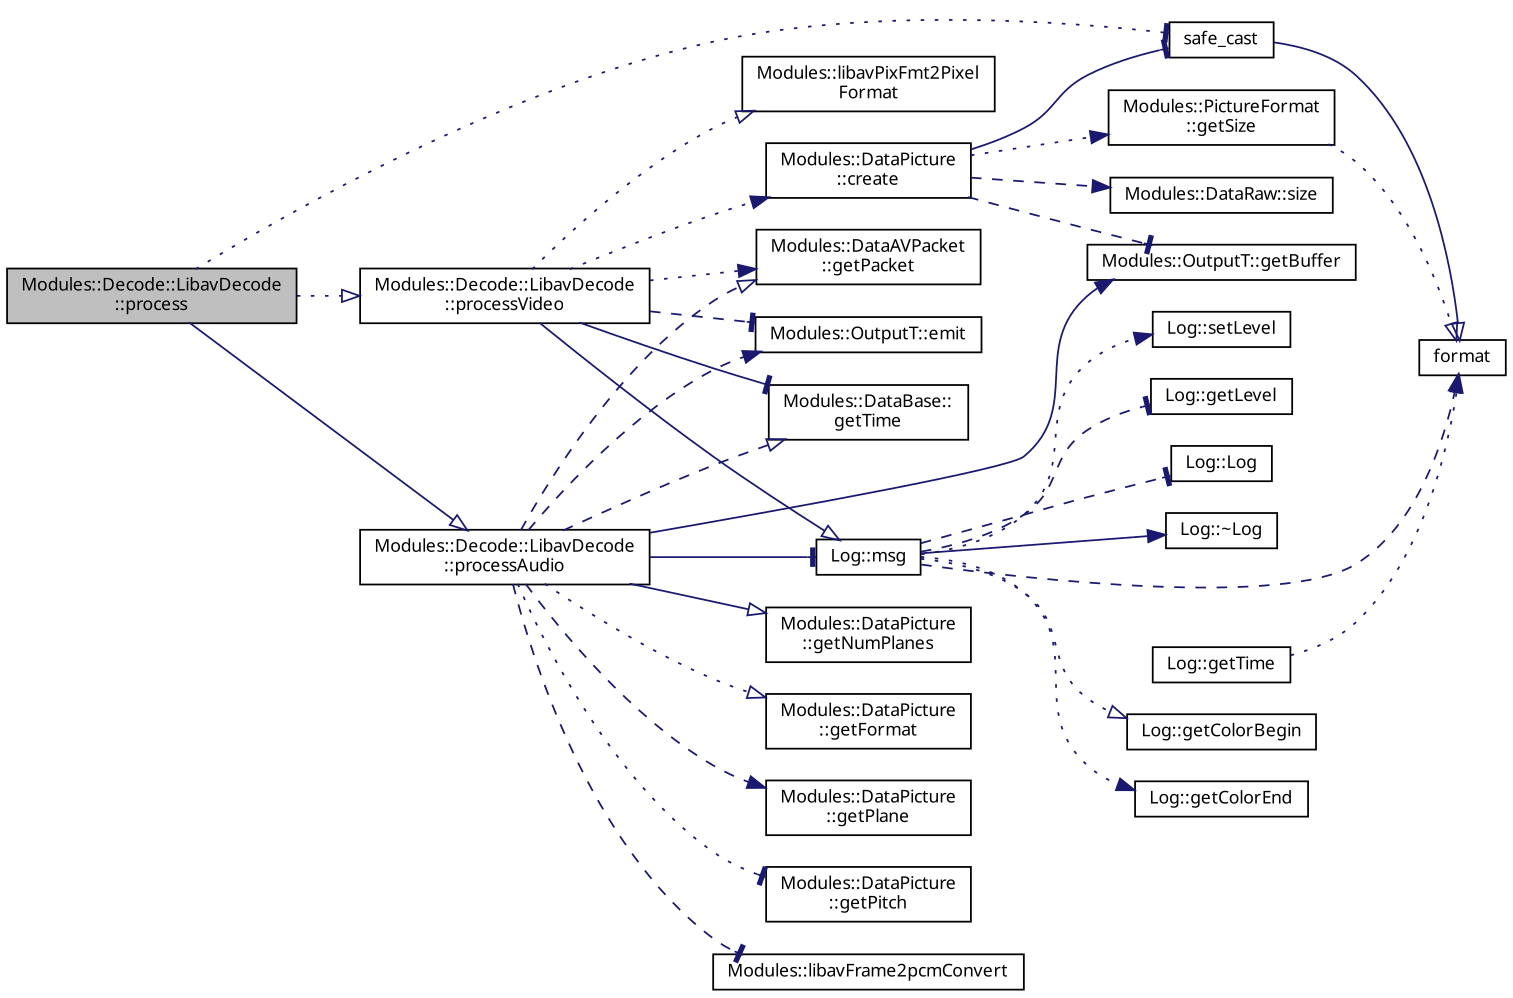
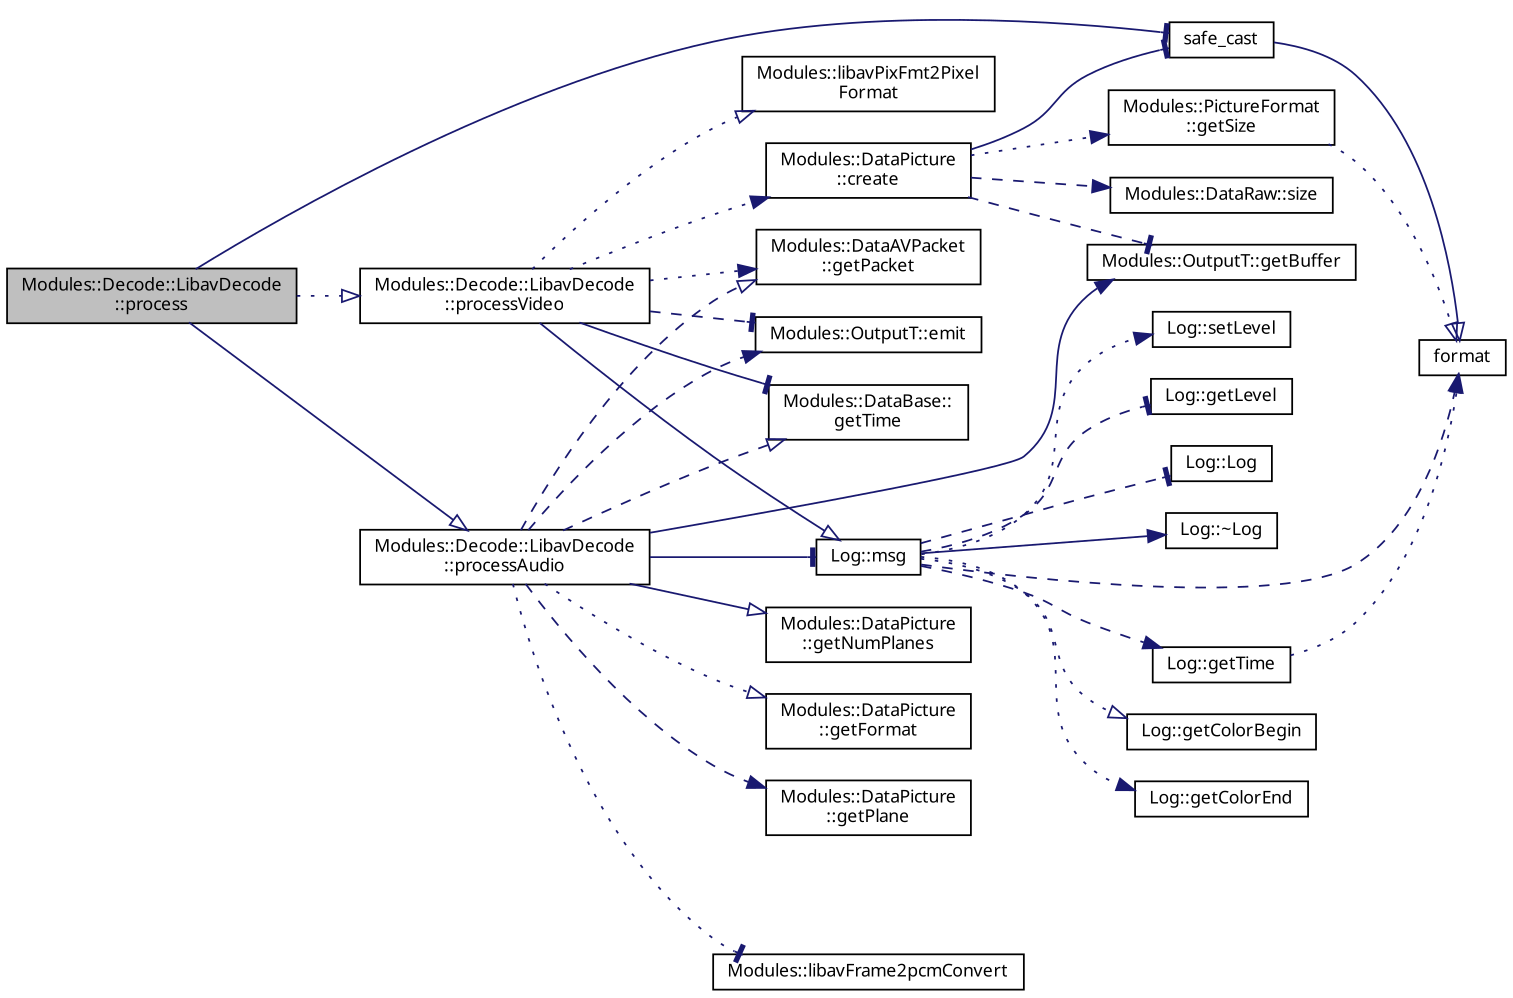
(656, 57) -> (656, 57)
none -> (1051, 604)
(592, 788) -> (592, 788)
(869, 894) -> none
